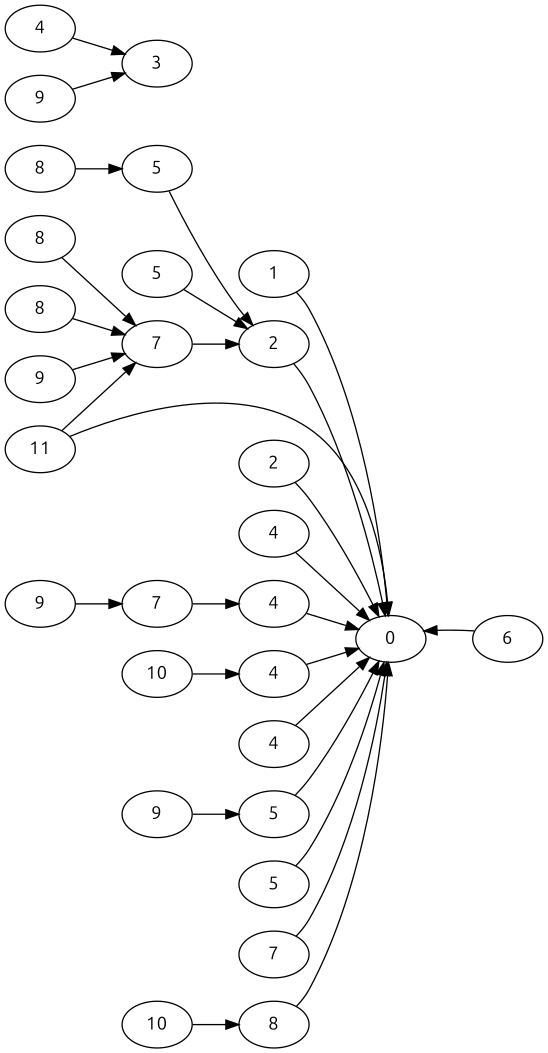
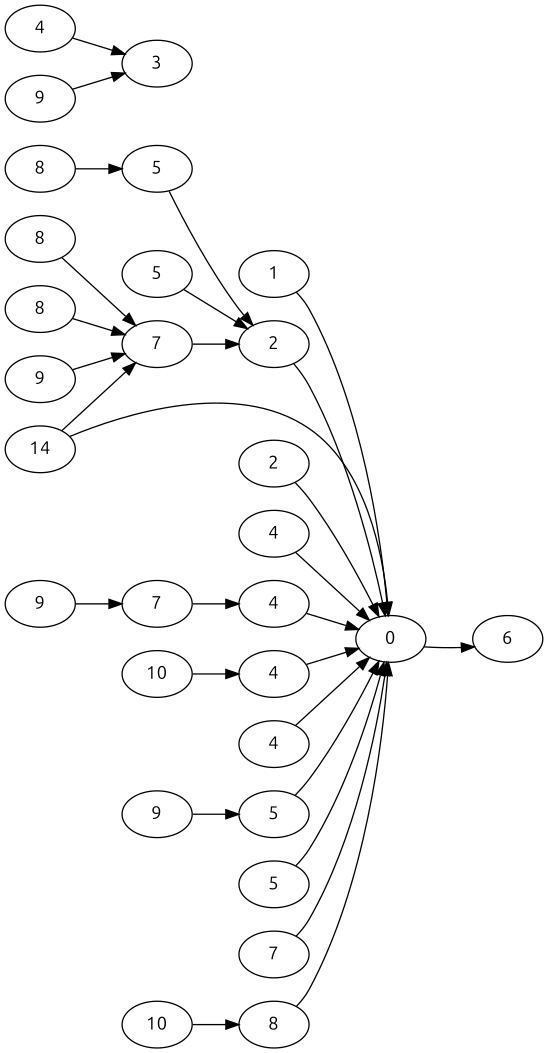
(40, 449) -> (40, 449)
(456, 630) -> (443, 648)
